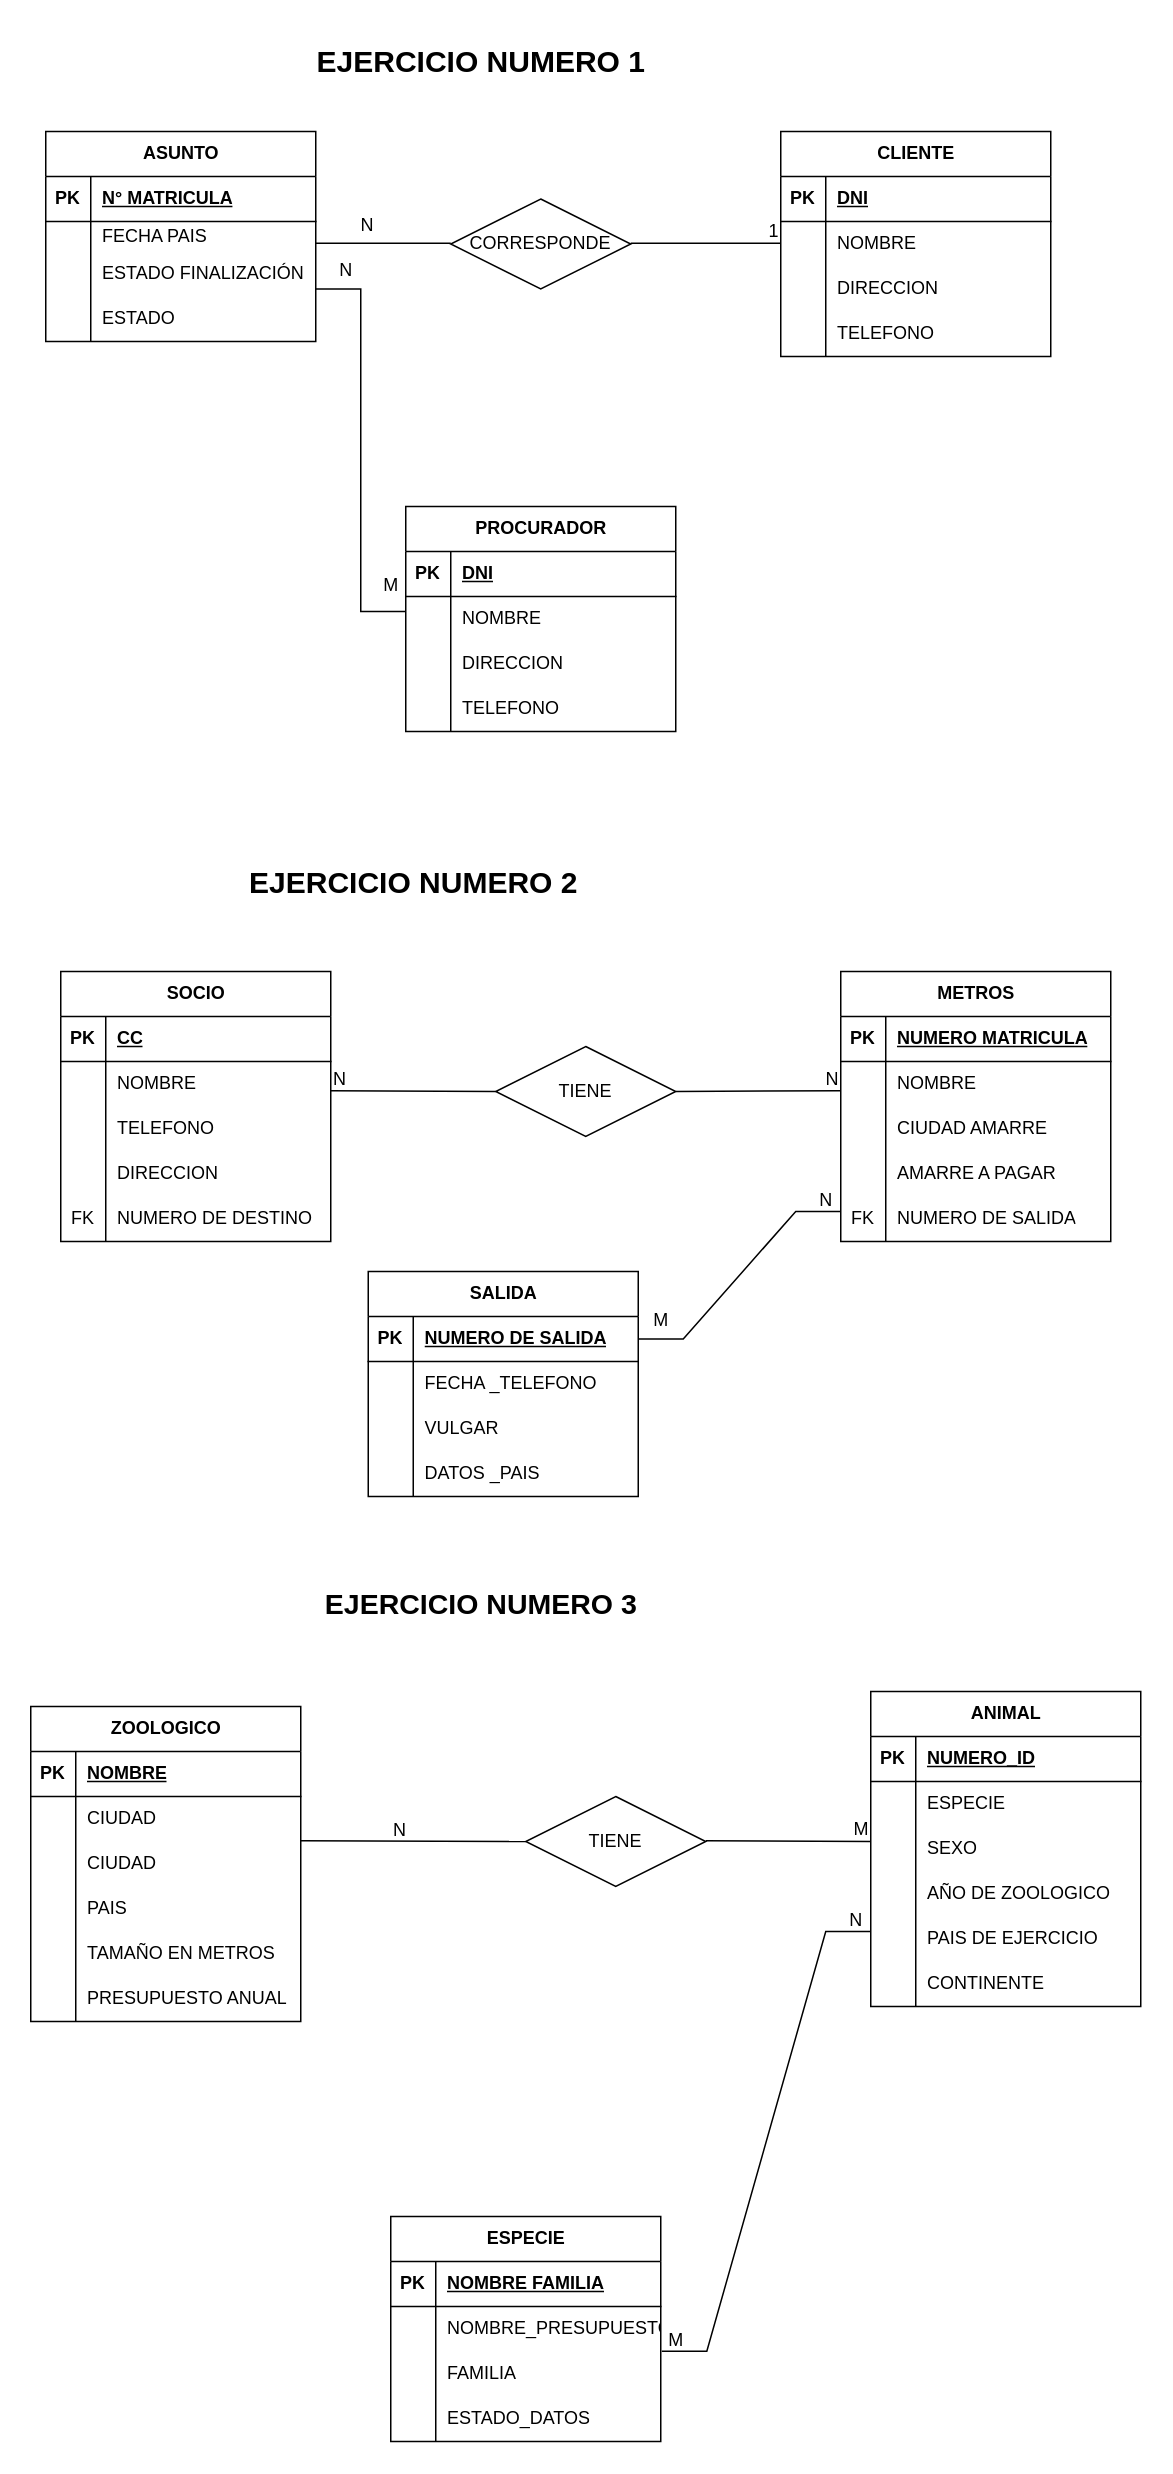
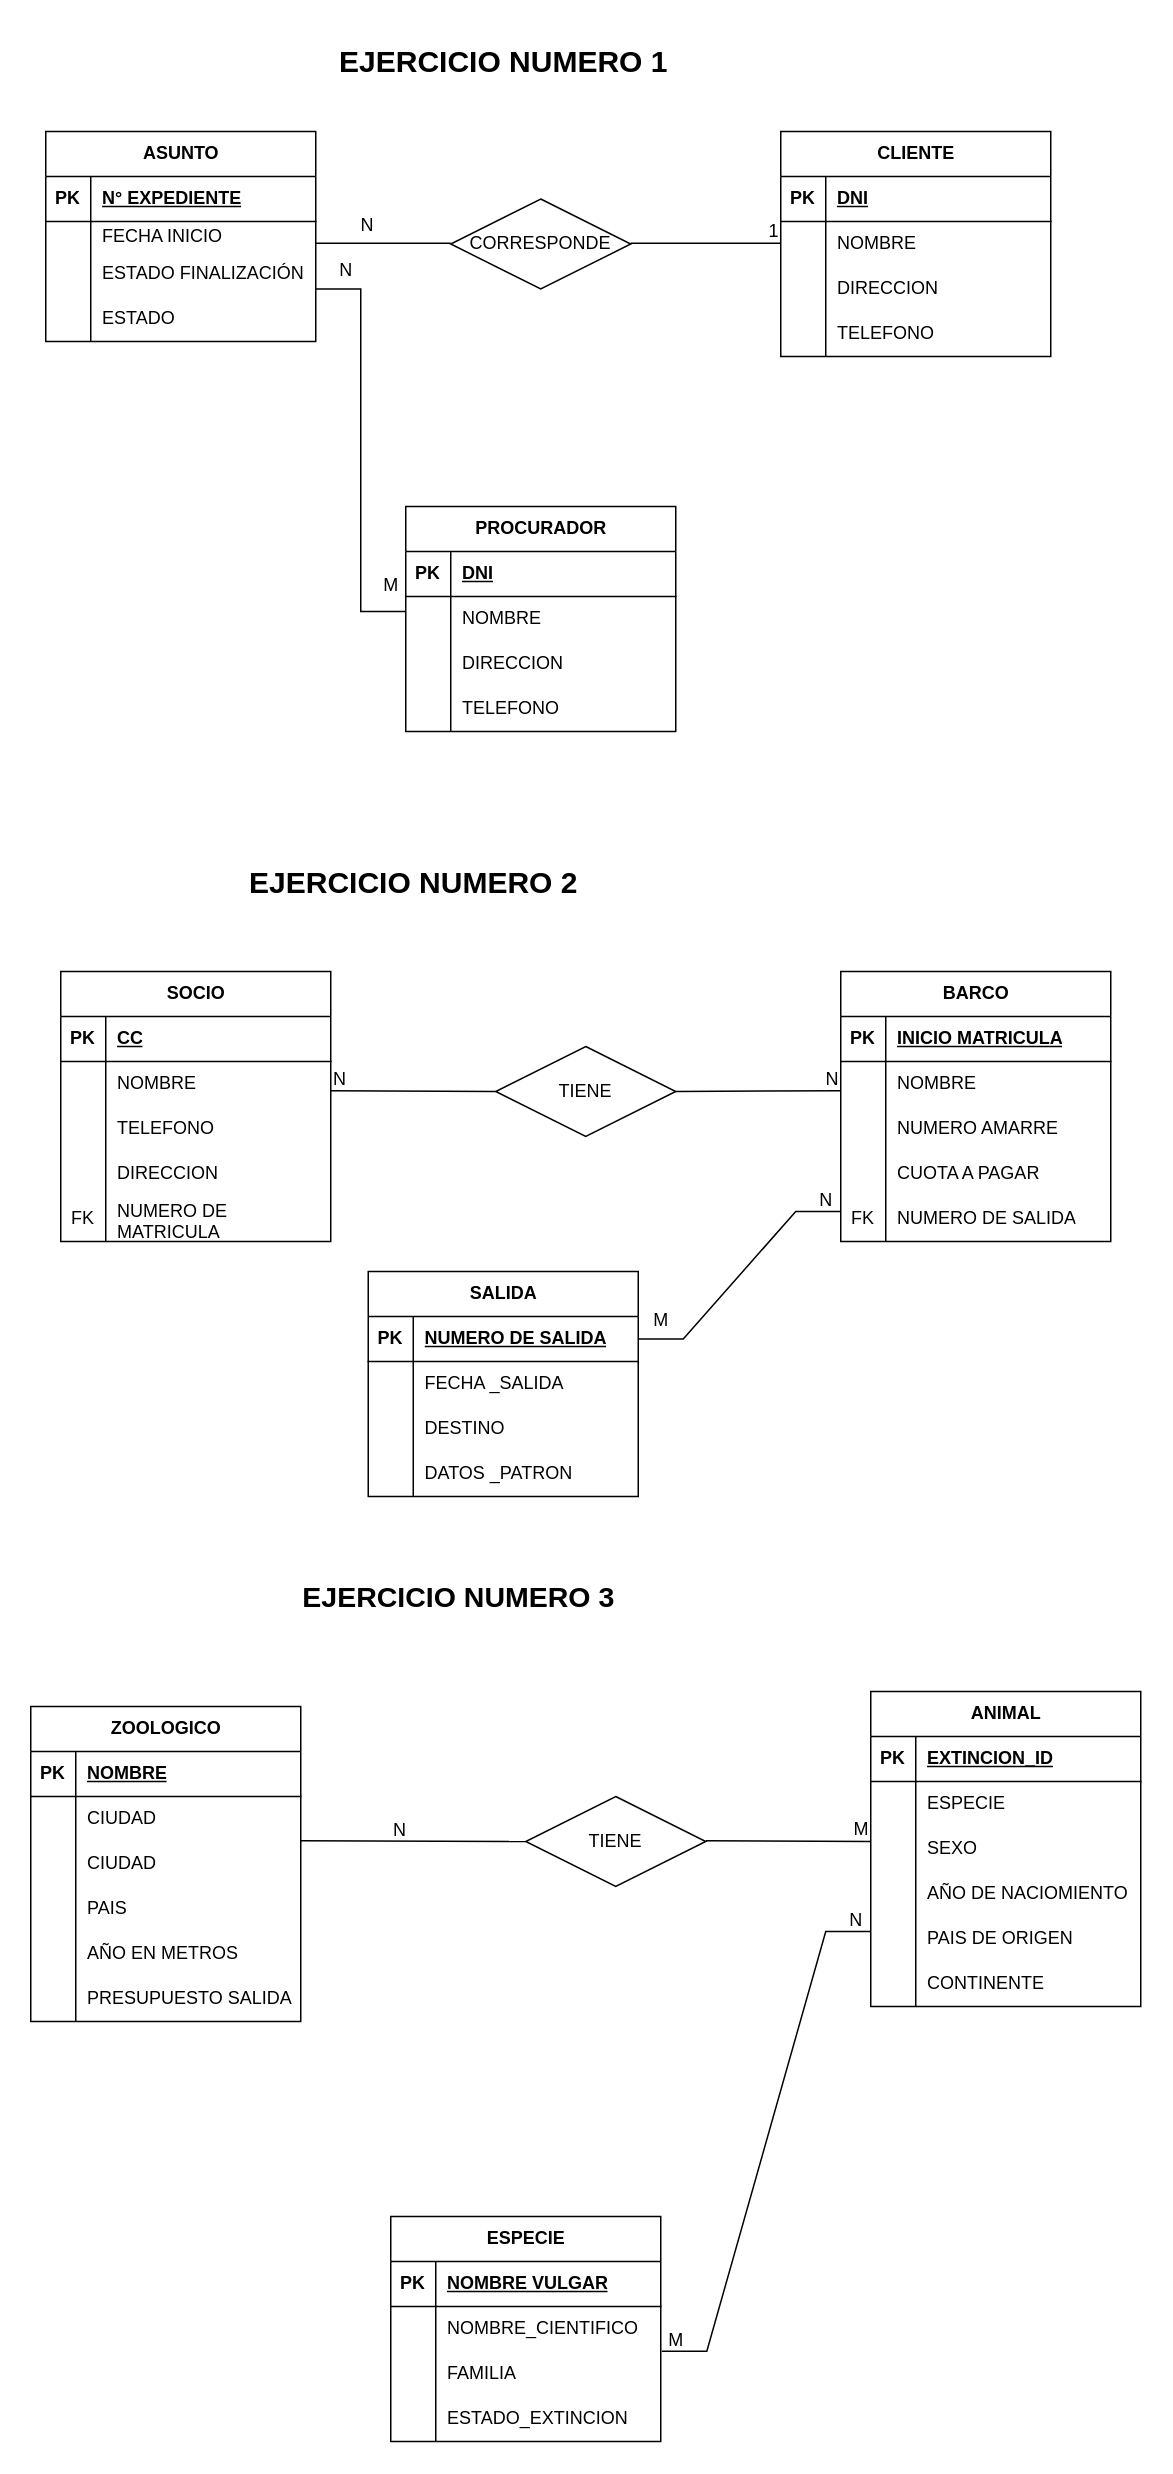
(481, 61) -> (503, 61)
(161, 199) -> (166, 199)
(151, 236) -> (161, 236)
(977, 994) -> (977, 994)
(976, 1039) -> (976, 1039)
(961, 1129) -> (961, 1129)
(964, 1174) -> (959, 1174)
(199, 1219) -> (209, 1219)
(499, 1384) -> (488, 1384)
(455, 1429) -> (461, 1429)
(478, 1474) -> (488, 1474)
(481, 1606) -> (458, 1598)
(973, 1759) -> (988, 1759)
(1004, 1894) -> (1014, 1894)
(1009, 1939) -> (994, 1939)
(164, 1954) -> (149, 1954)
(171, 1999) -> (176, 1999)
(516, 2284) -> (511, 2284)
(538, 2329) -> (533, 2329)
(508, 2419) -> (528, 2419)
